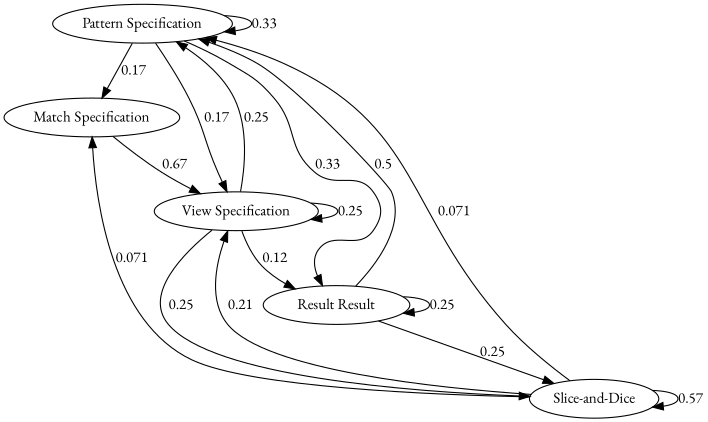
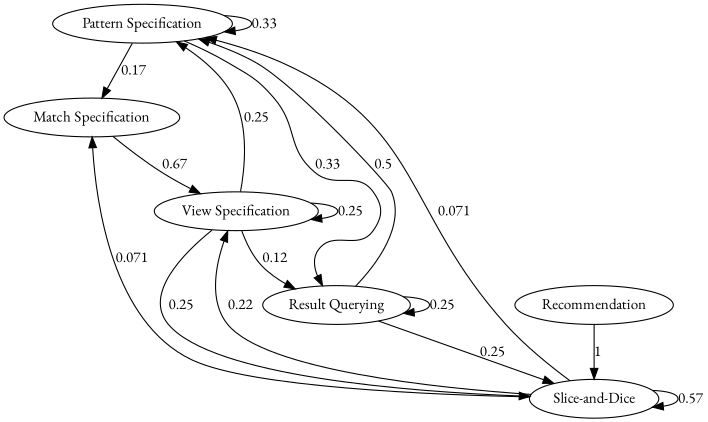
(194, 110) -> none
(241, 305) -> (241, 305)
(337, 305) -> (337, 305)
none -> (594, 305)
